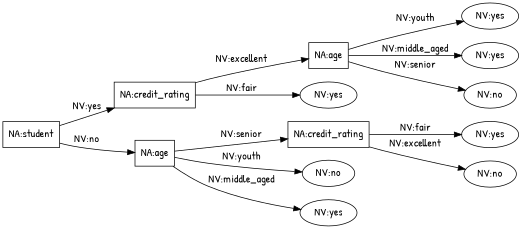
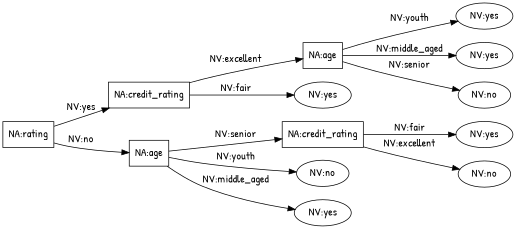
(31, 135) -> (28, 135)
